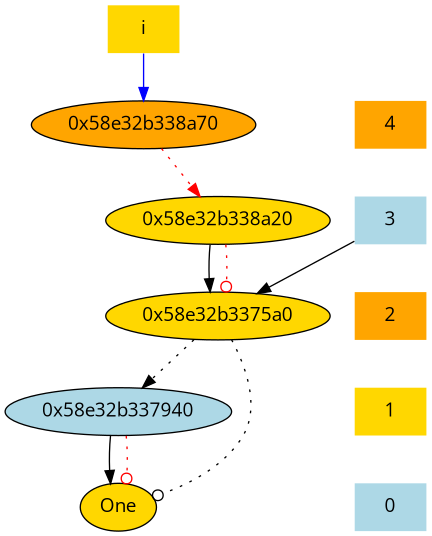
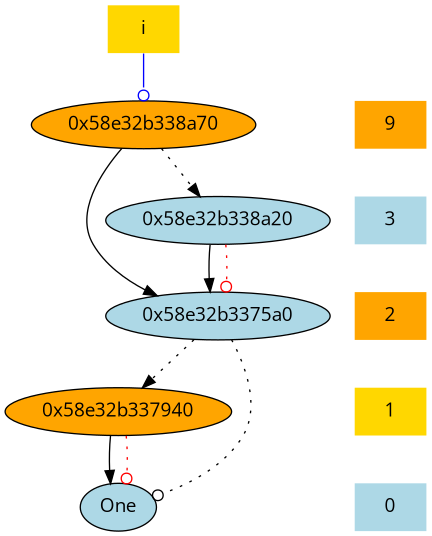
(144, 70) -> (144, 70)
(391, 125) -> (391, 125)
(177, 167) -> (177, 167)
(218, 220) -> (218, 220)
(312, 264) -> (88, 227)
(218, 316) -> (218, 316)
(118, 412) -> (118, 412)
(118, 507) -> (118, 507)
